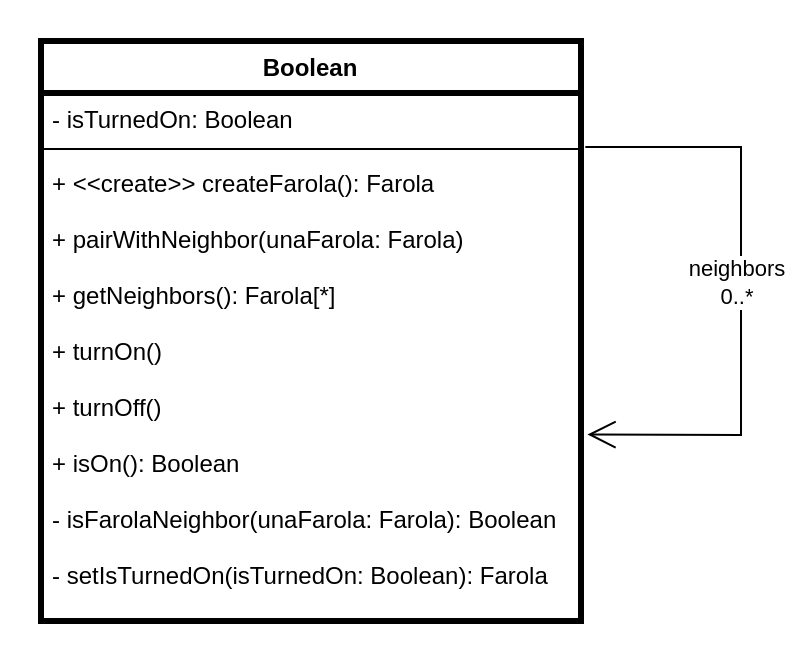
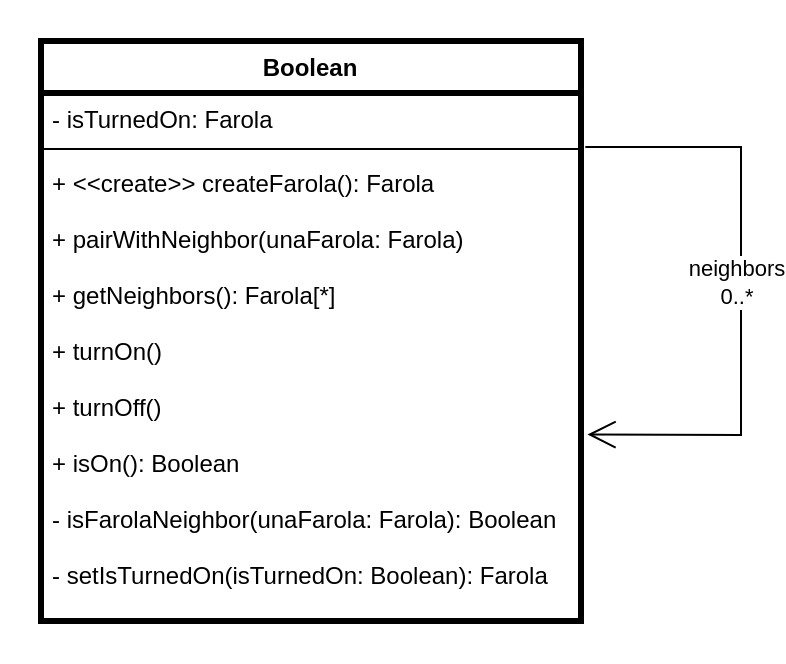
(178, 120) -> (171, 120)
